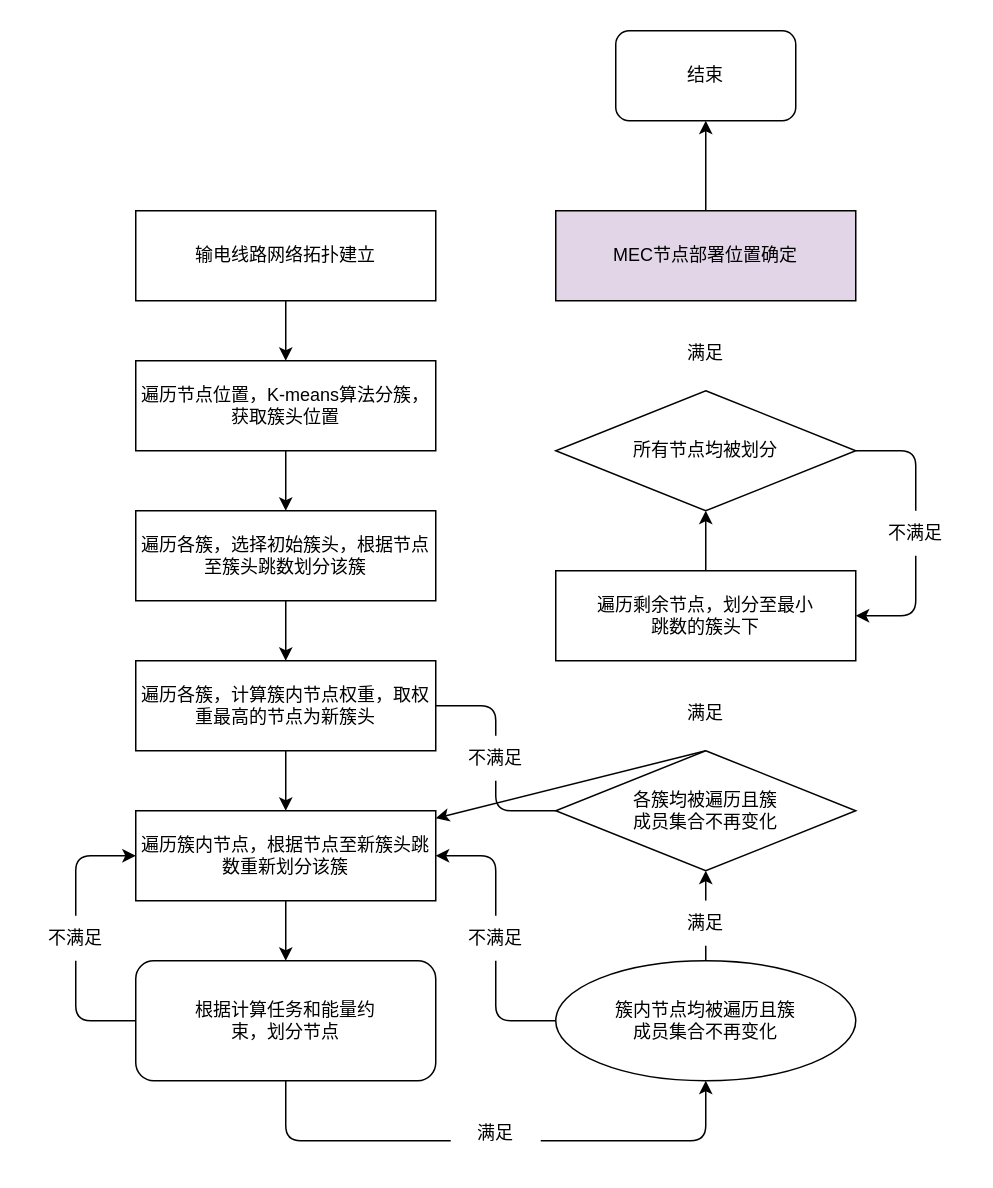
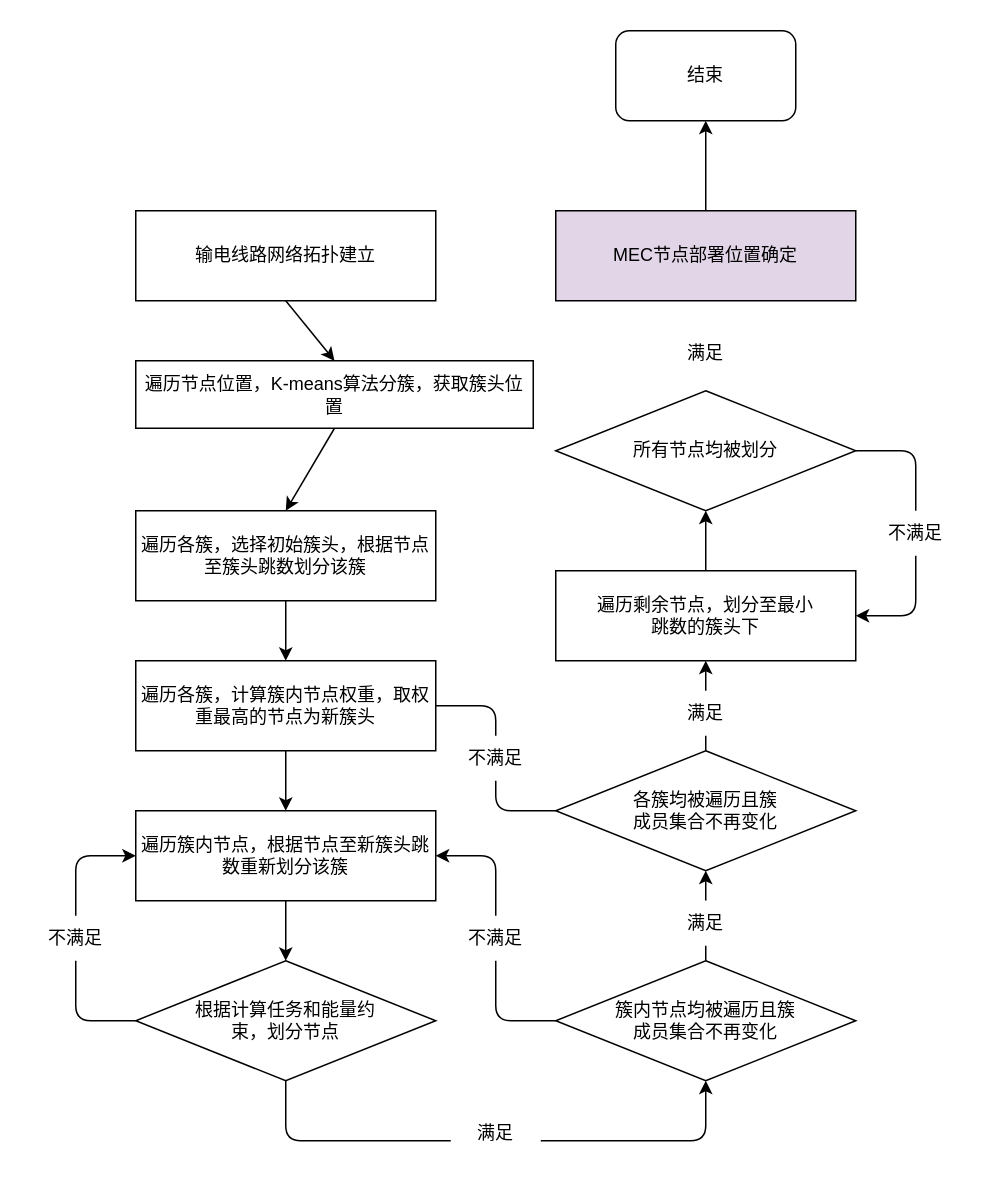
(286, 406) -> (335, 395)
(575, 783) -> (706, 681)
(286, 1021) -> (286, 1021)
(706, 1021) -> (706, 1021)
